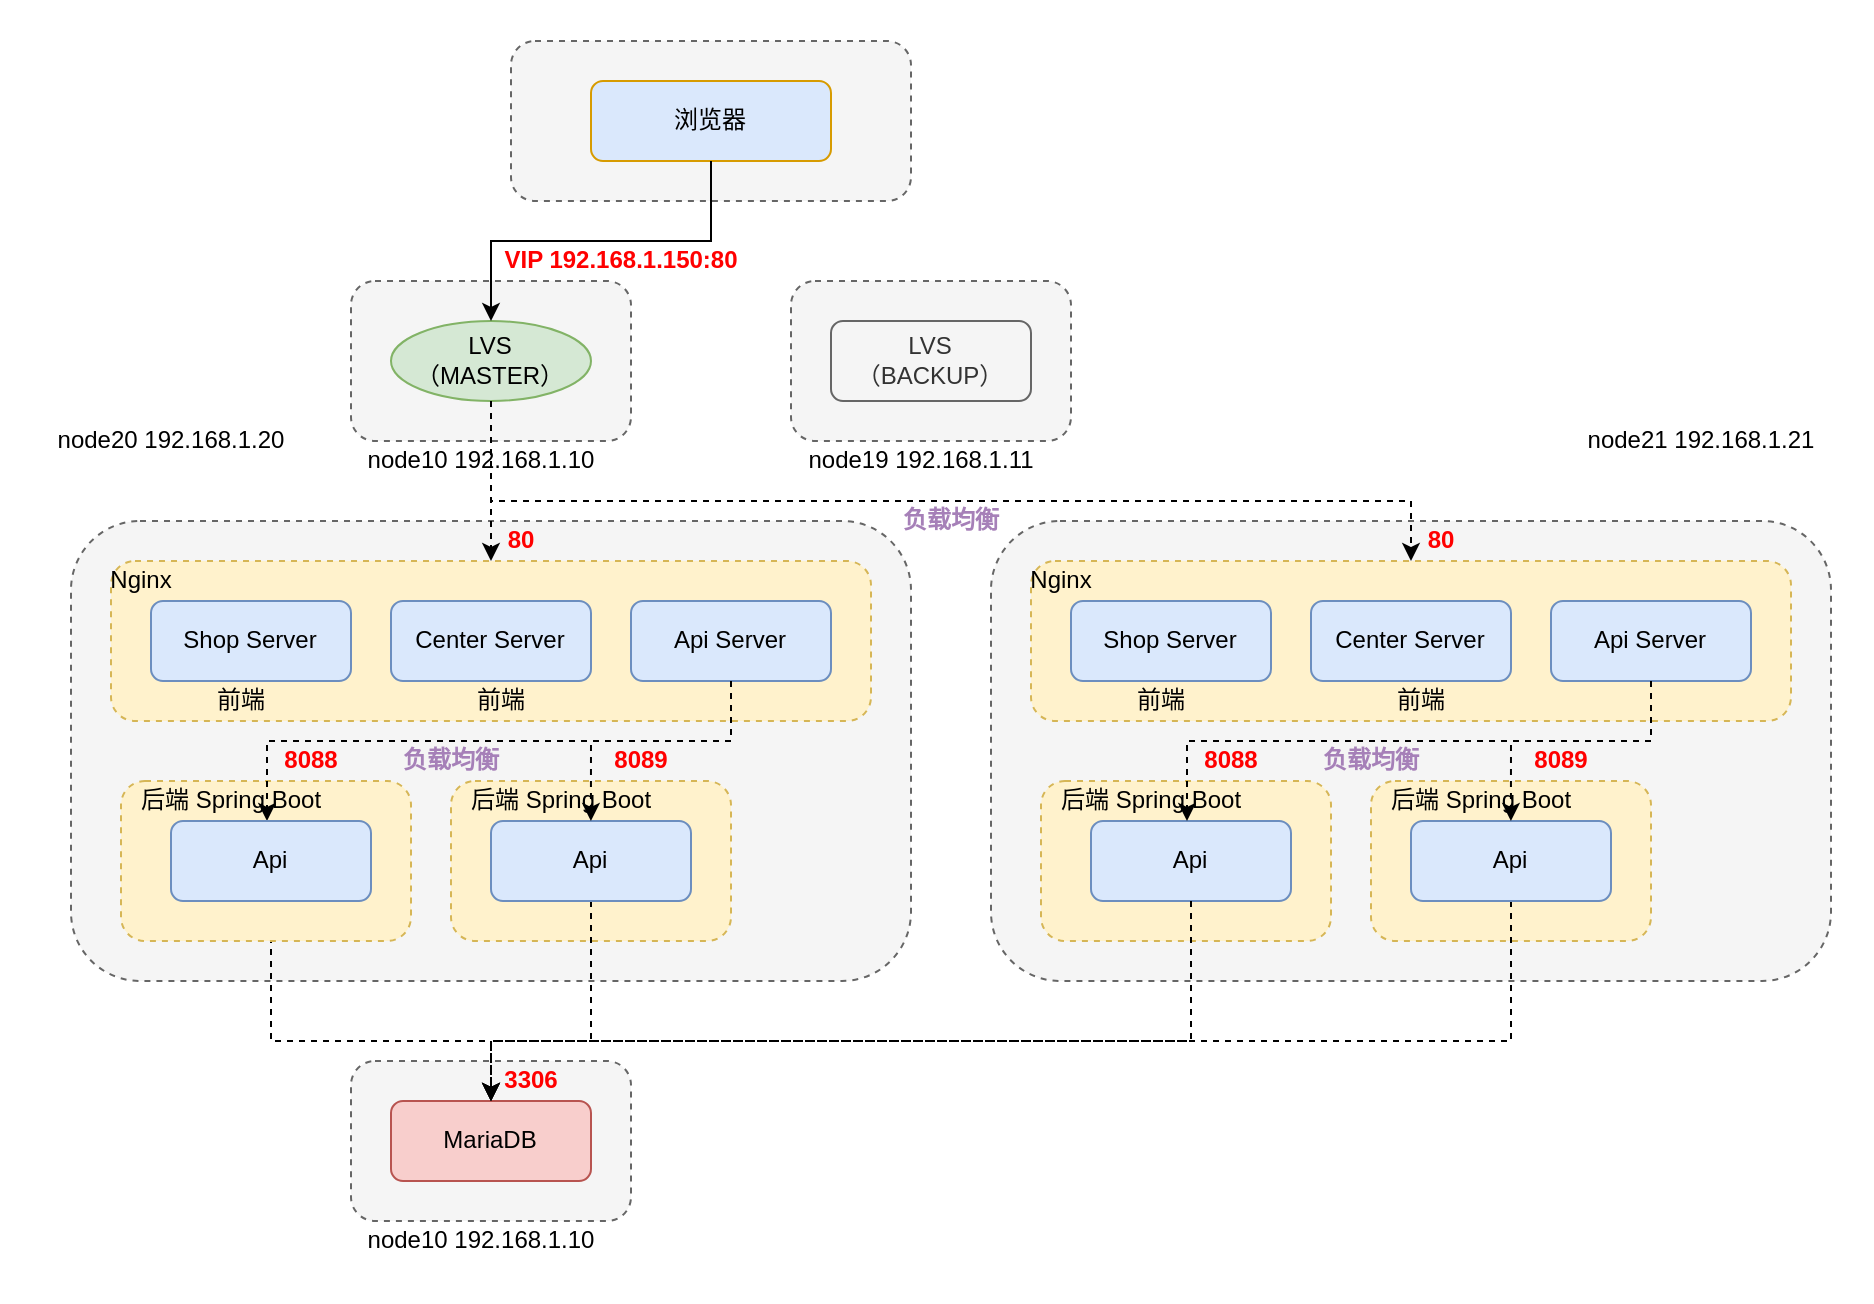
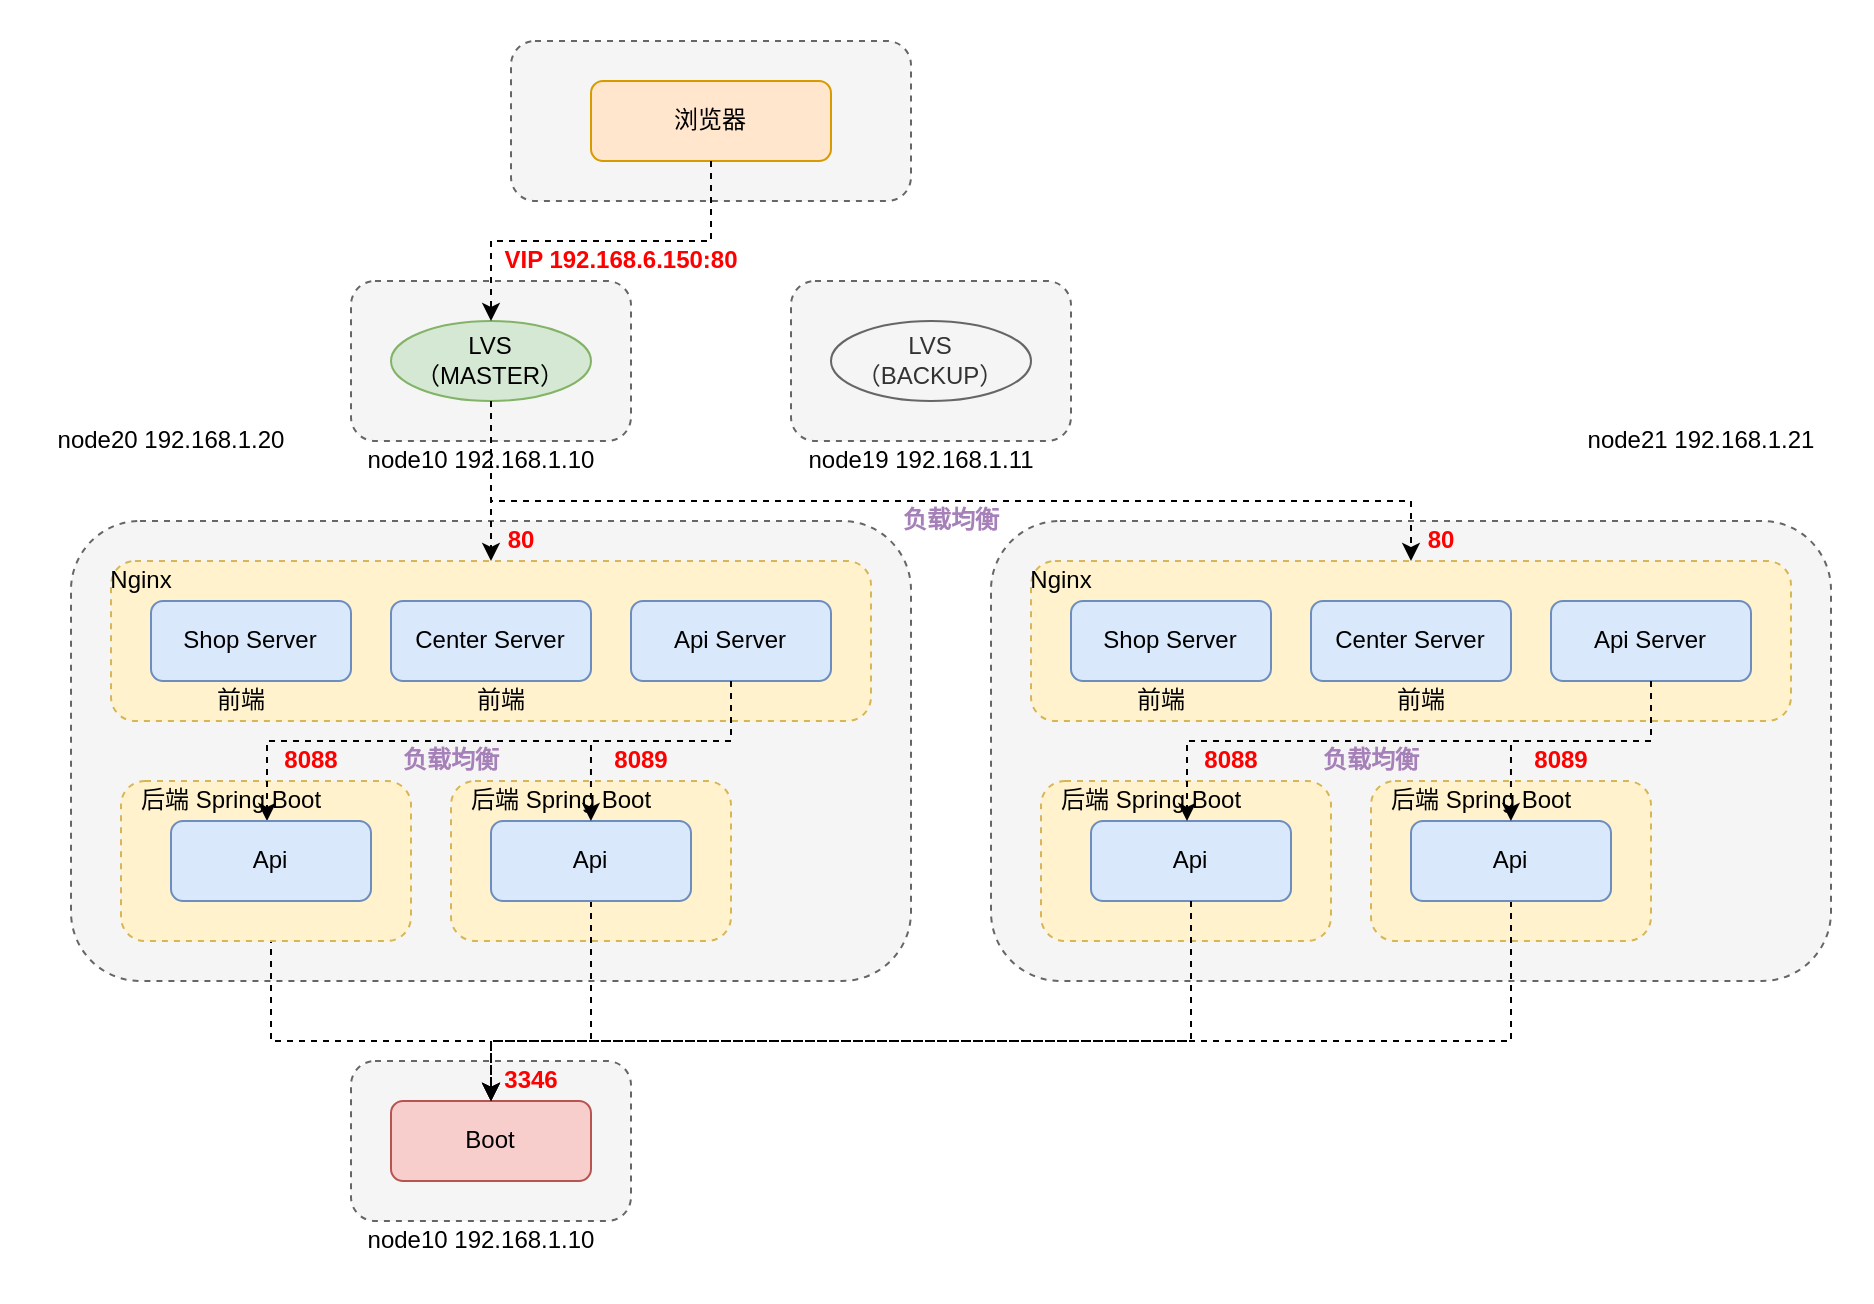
(711, 121) -> (711, 121)
(609, 241) -> (609, 241)
(622, 261) -> (622, 261)
(931, 361) -> (931, 361)
(532, 1081) -> (532, 1081)
(491, 1141) -> (491, 1141)
